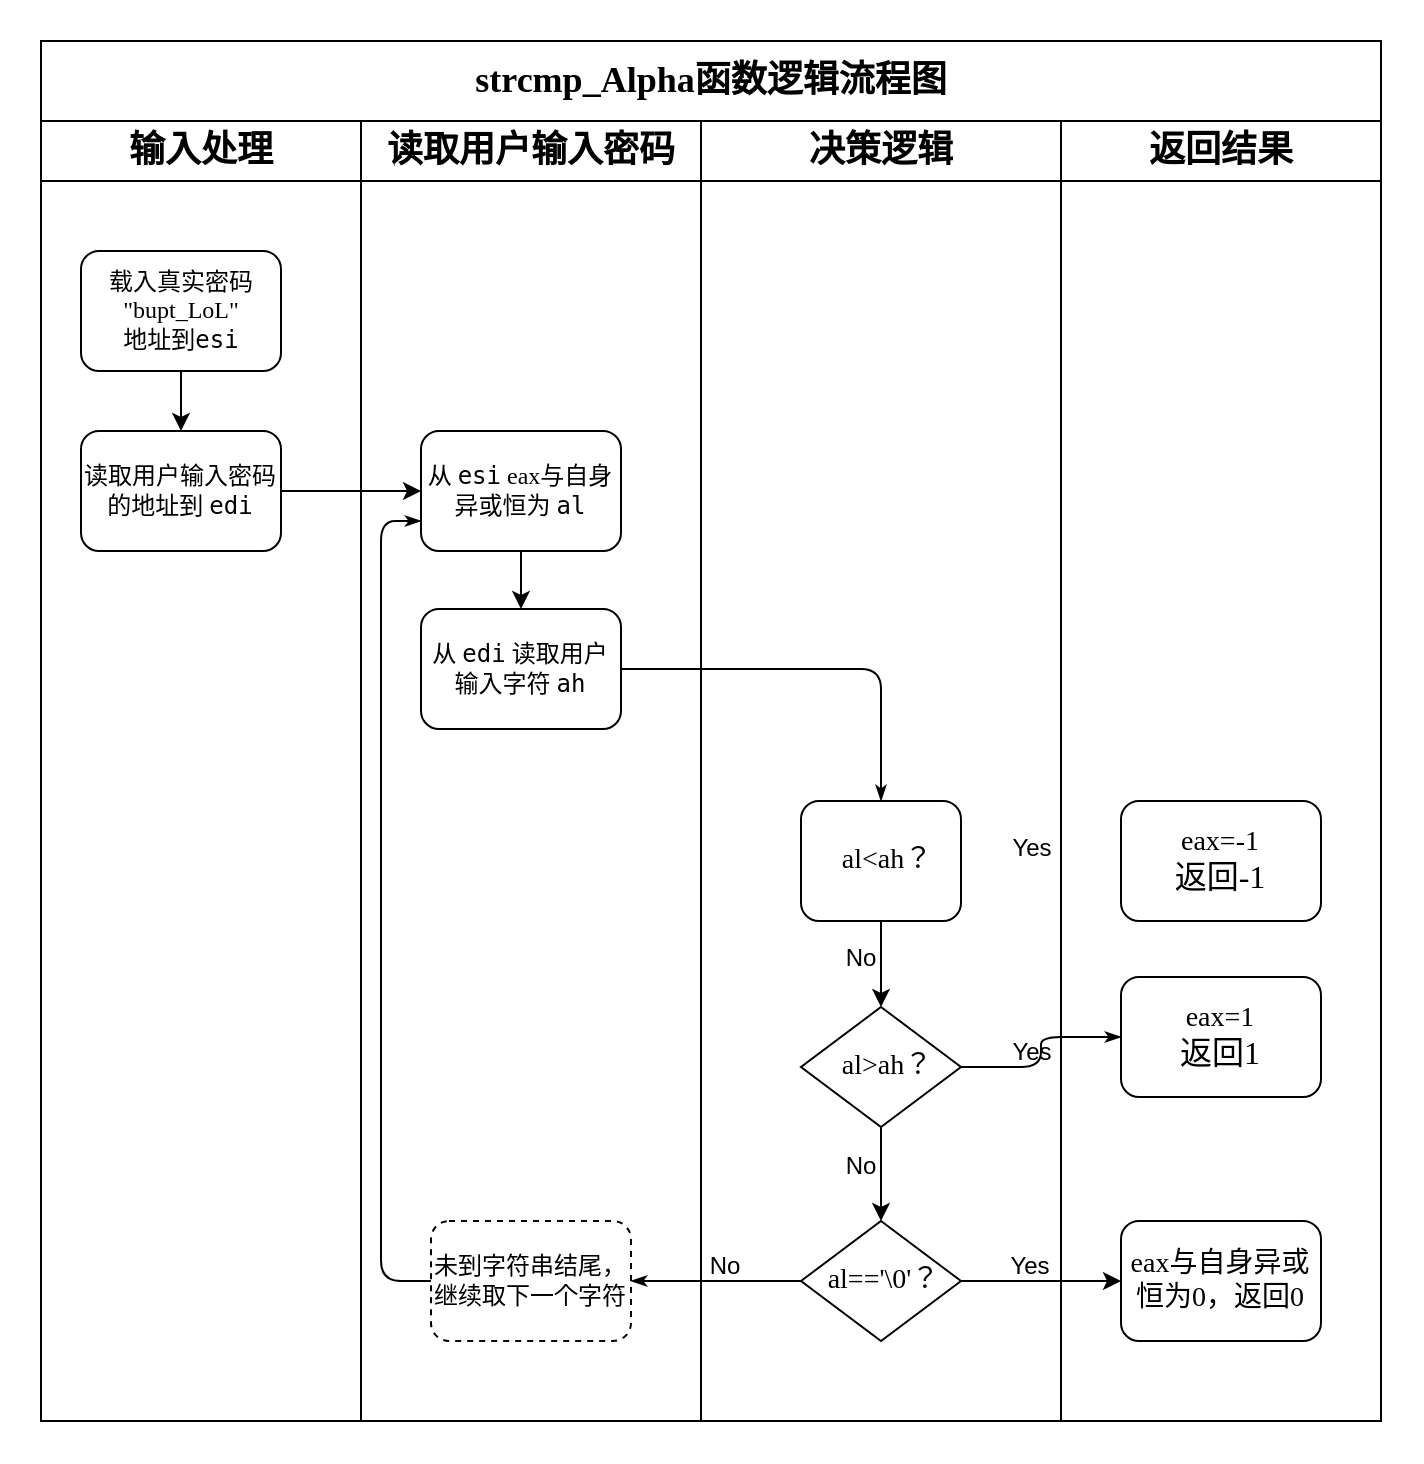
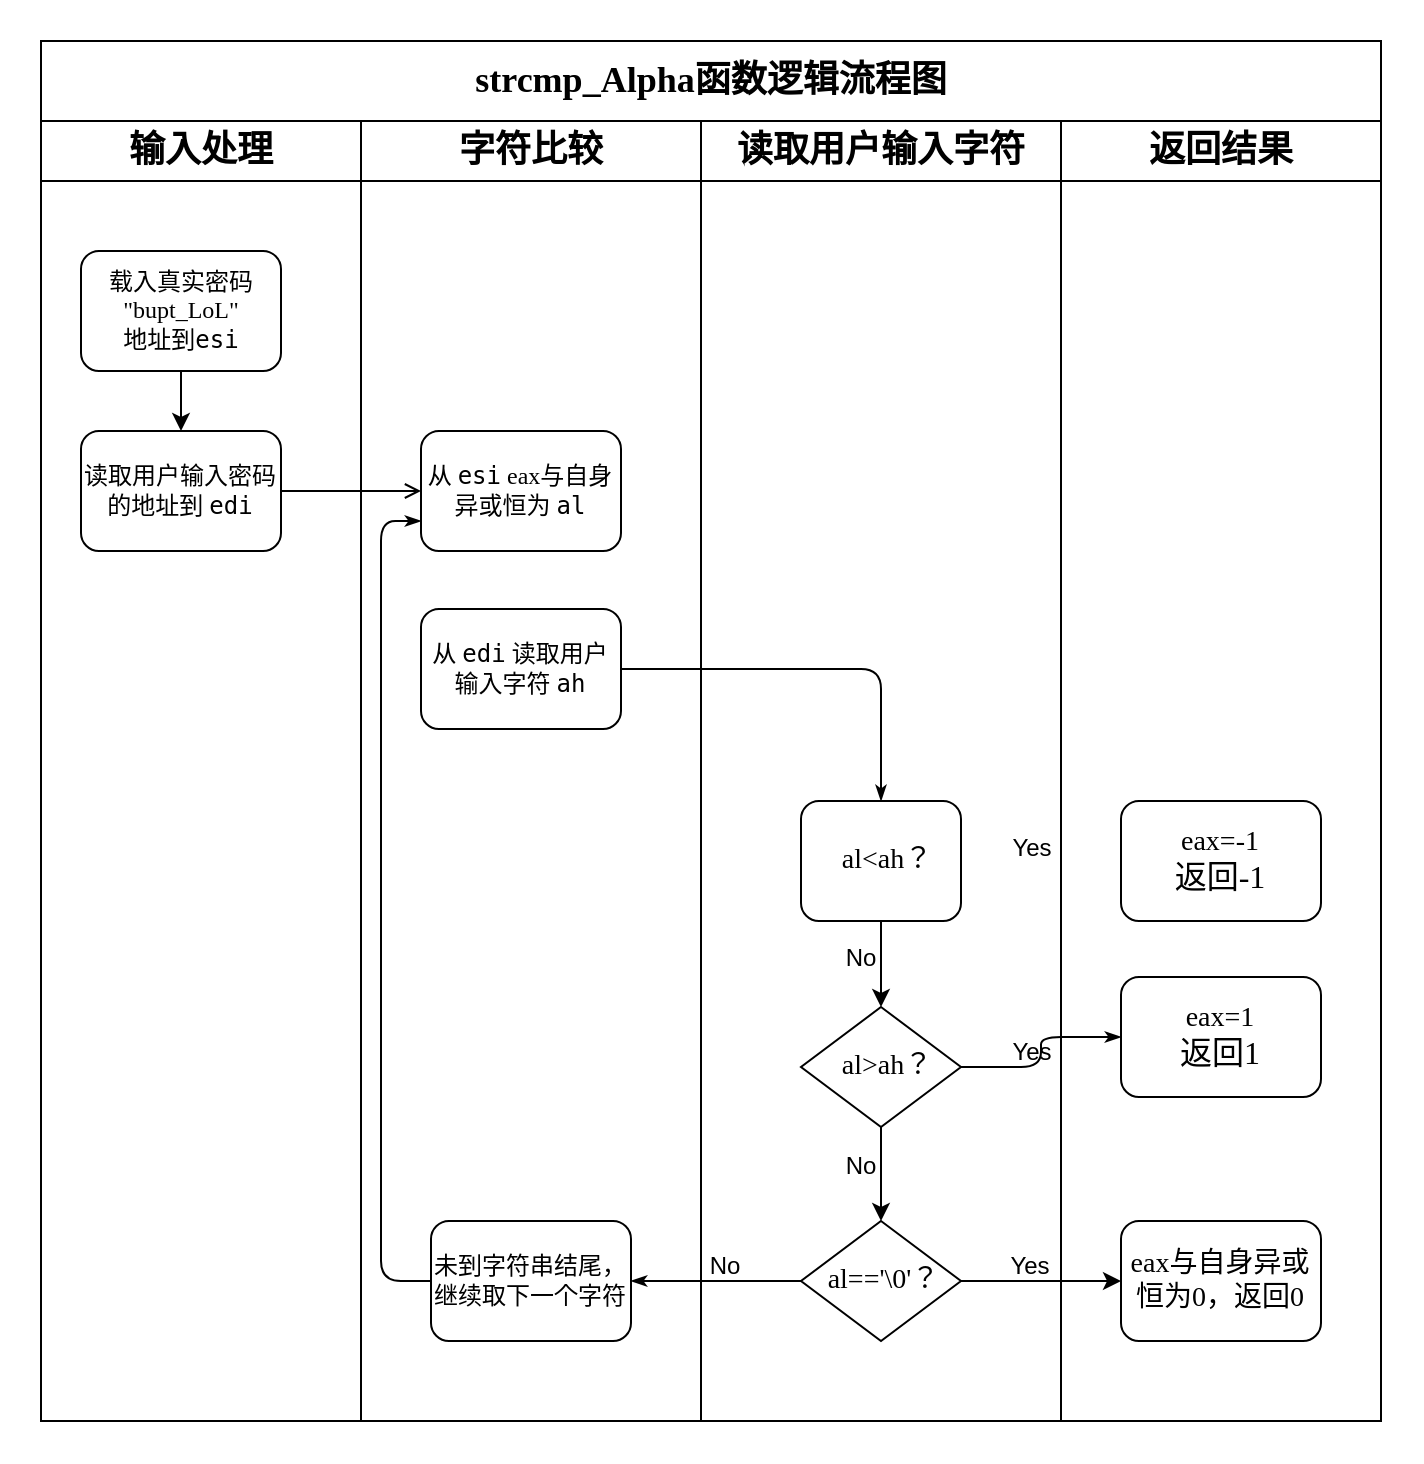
(532, 151) -> (532, 151)
(882, 151) -> (882, 151)
(406, 491) -> (408, 491)
(521, 573) -> none
(531, 1281) -> (531, 1281)
